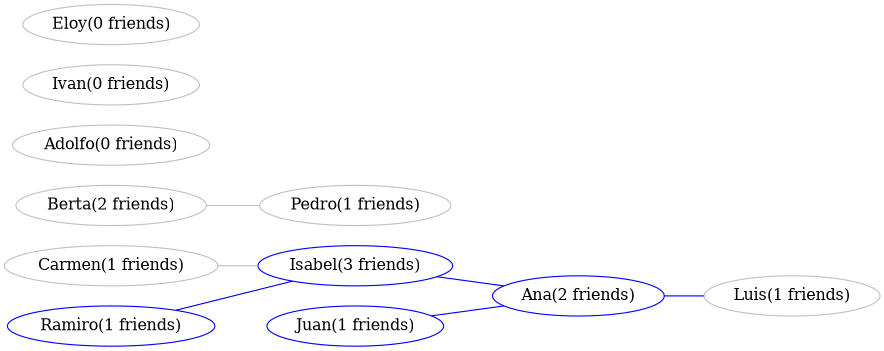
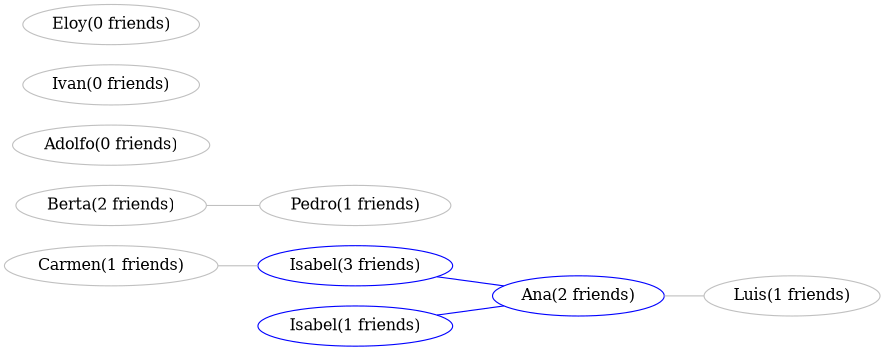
(684, 296) -> (684, 296)
(111, 326) -> none
(355, 326) -> (355, 326)
